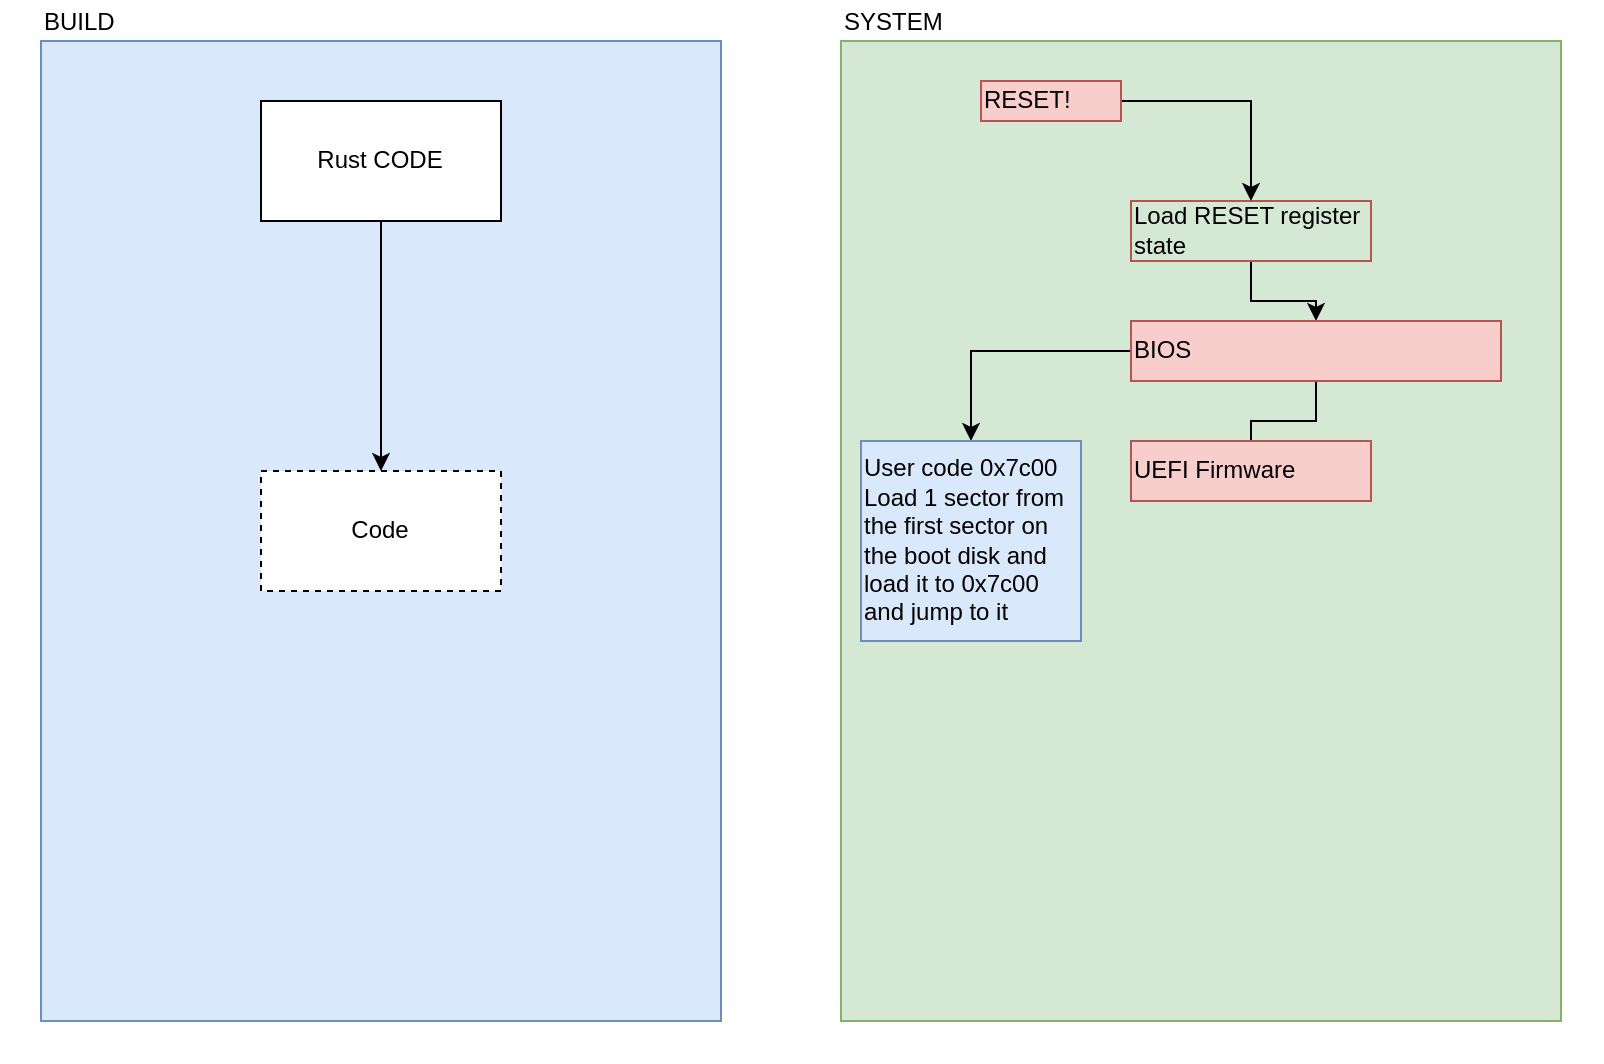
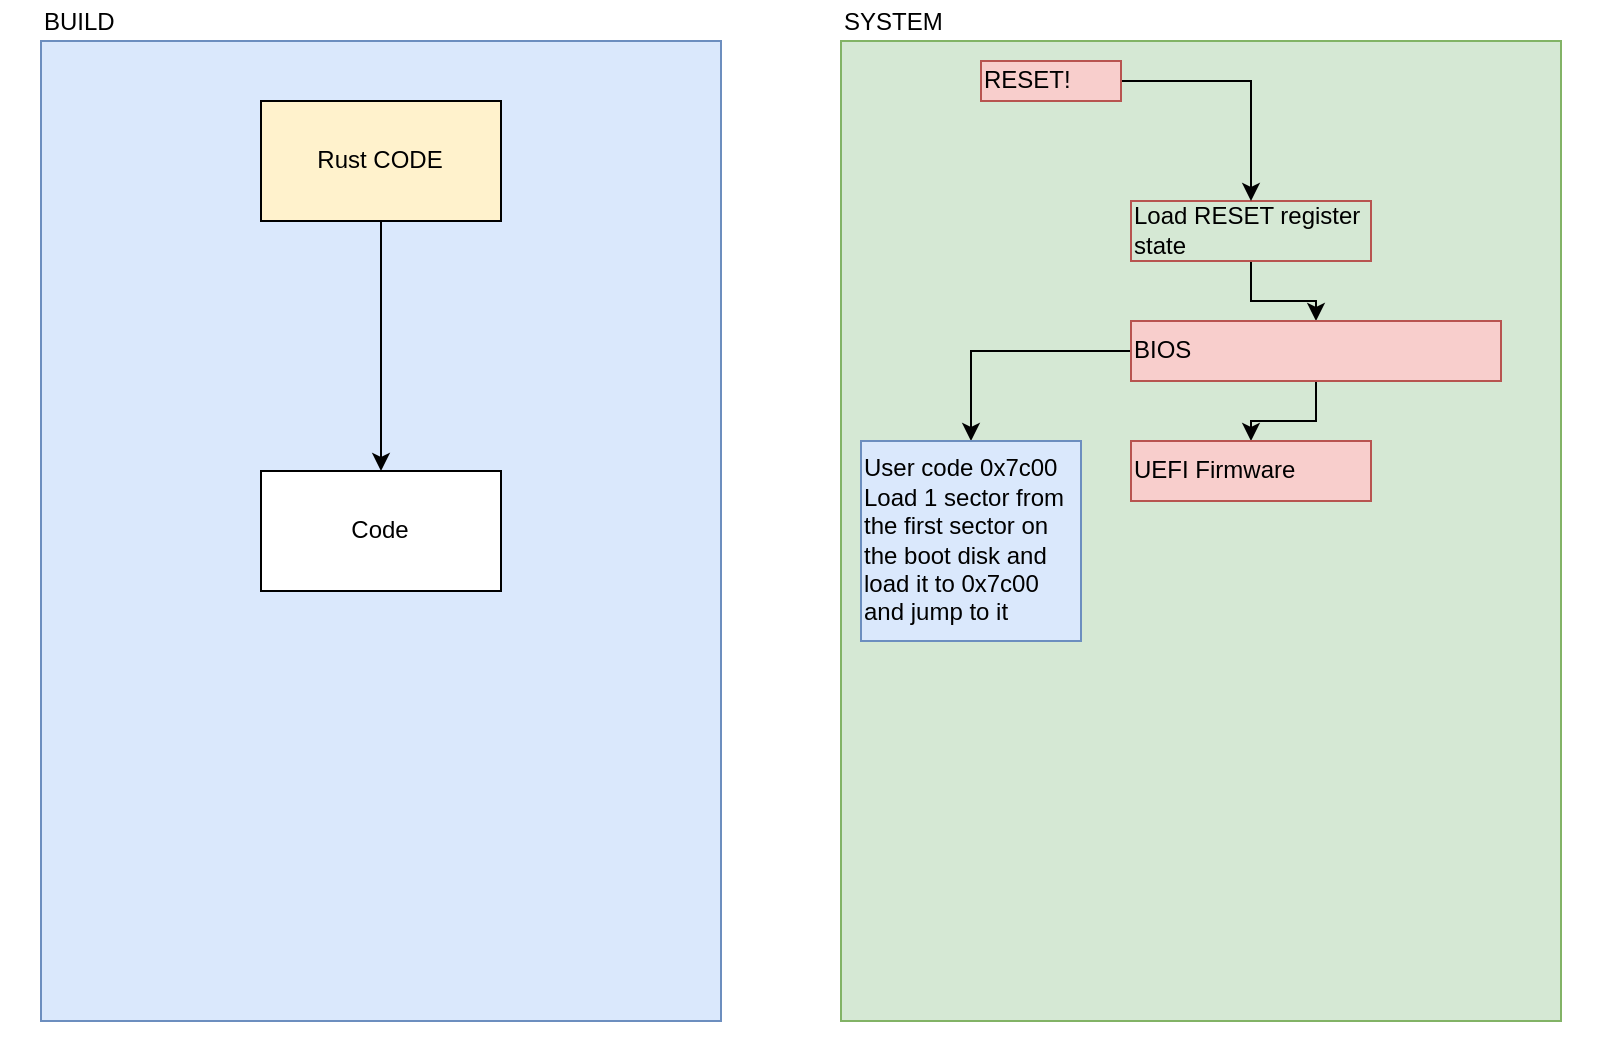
(1051, 101) -> (1051, 81)
(381, 161) -> (381, 161)
(1251, 431) -> (1251, 426)
(381, 531) -> (381, 531)
